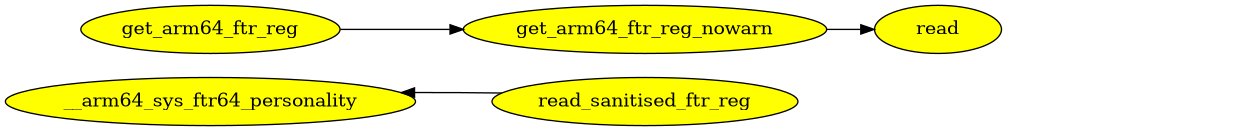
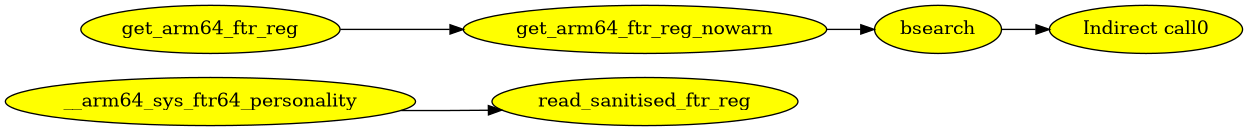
(938, 29) -> (938, 29)
none -> (1146, 29)
(458, 93) -> (445, 111)
